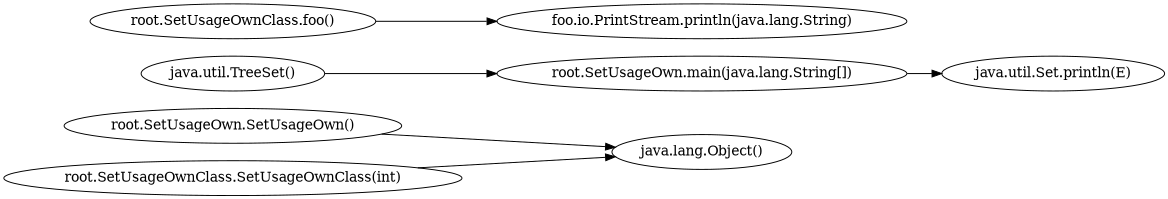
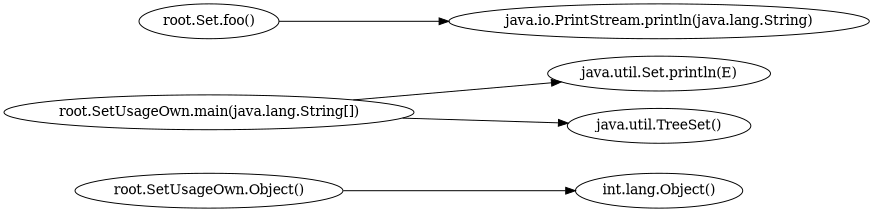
(233, 21) -> (209, 21)
(702, 21) -> (659, 21)
(406, 74) -> (480, 120)
(233, 126) -> (209, 191)
(702, 152) -> (659, 191)
(233, 178) -> none
